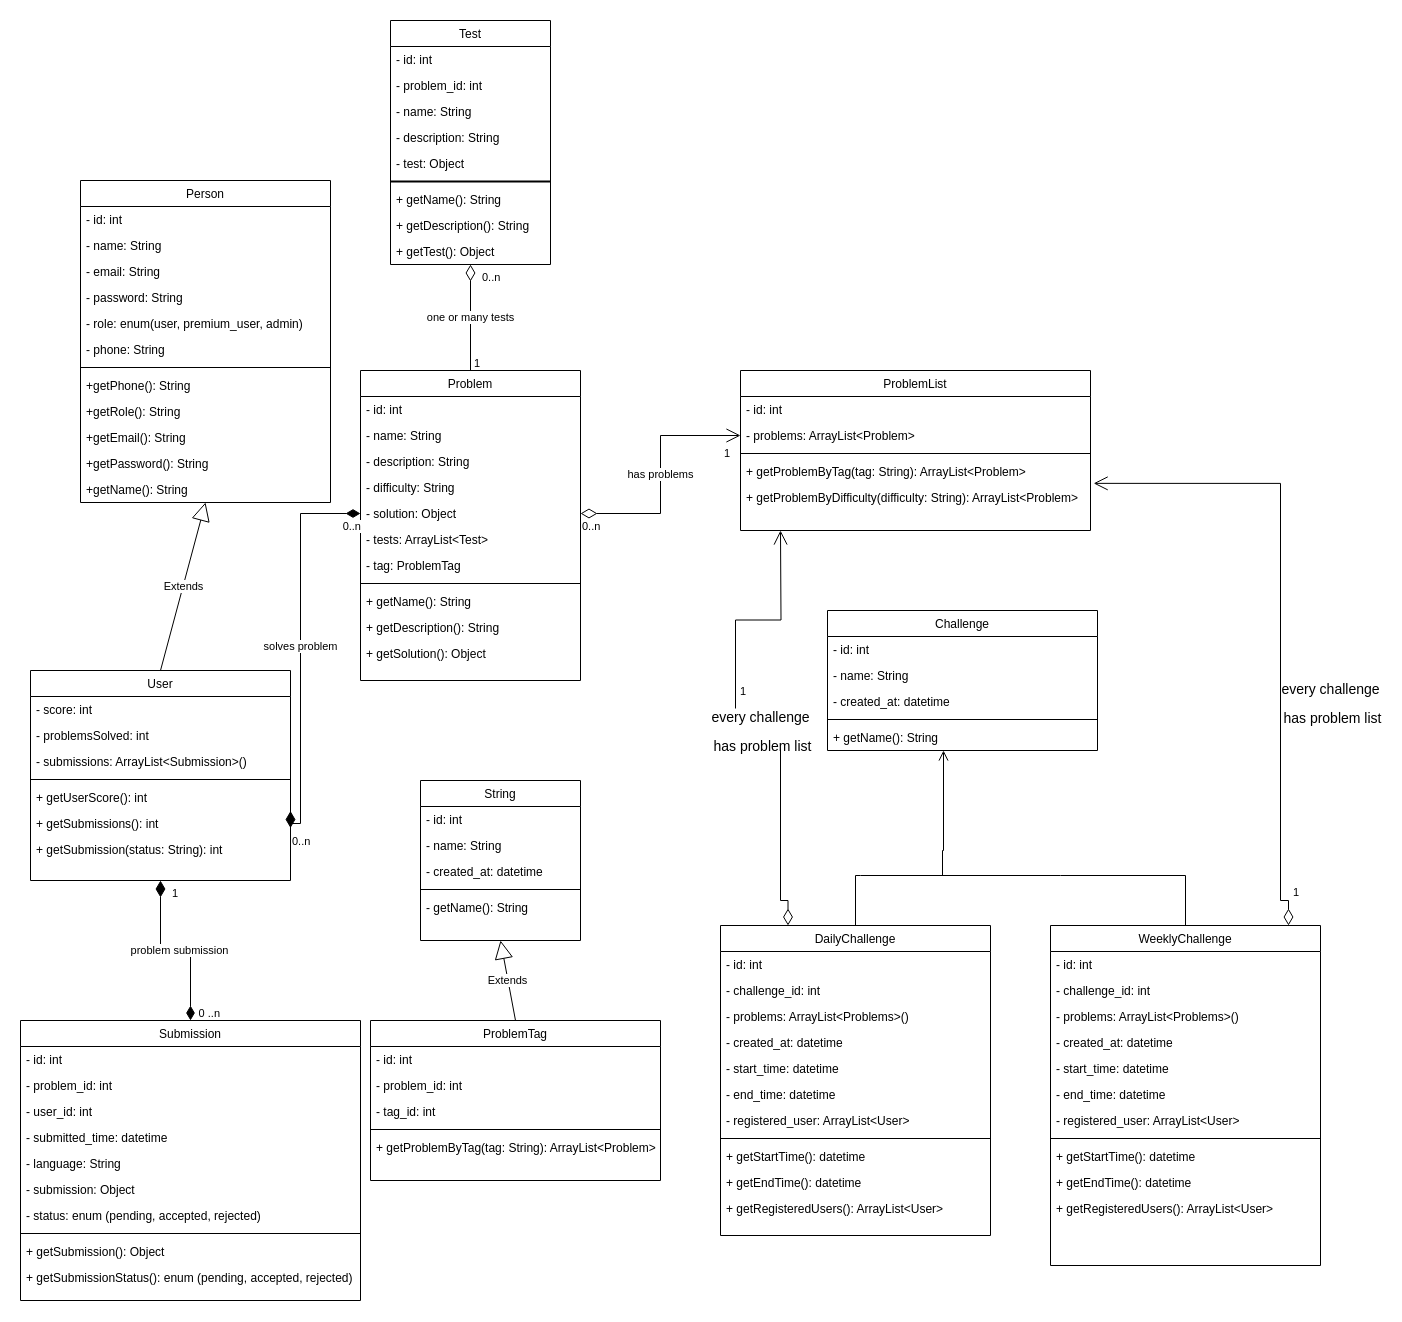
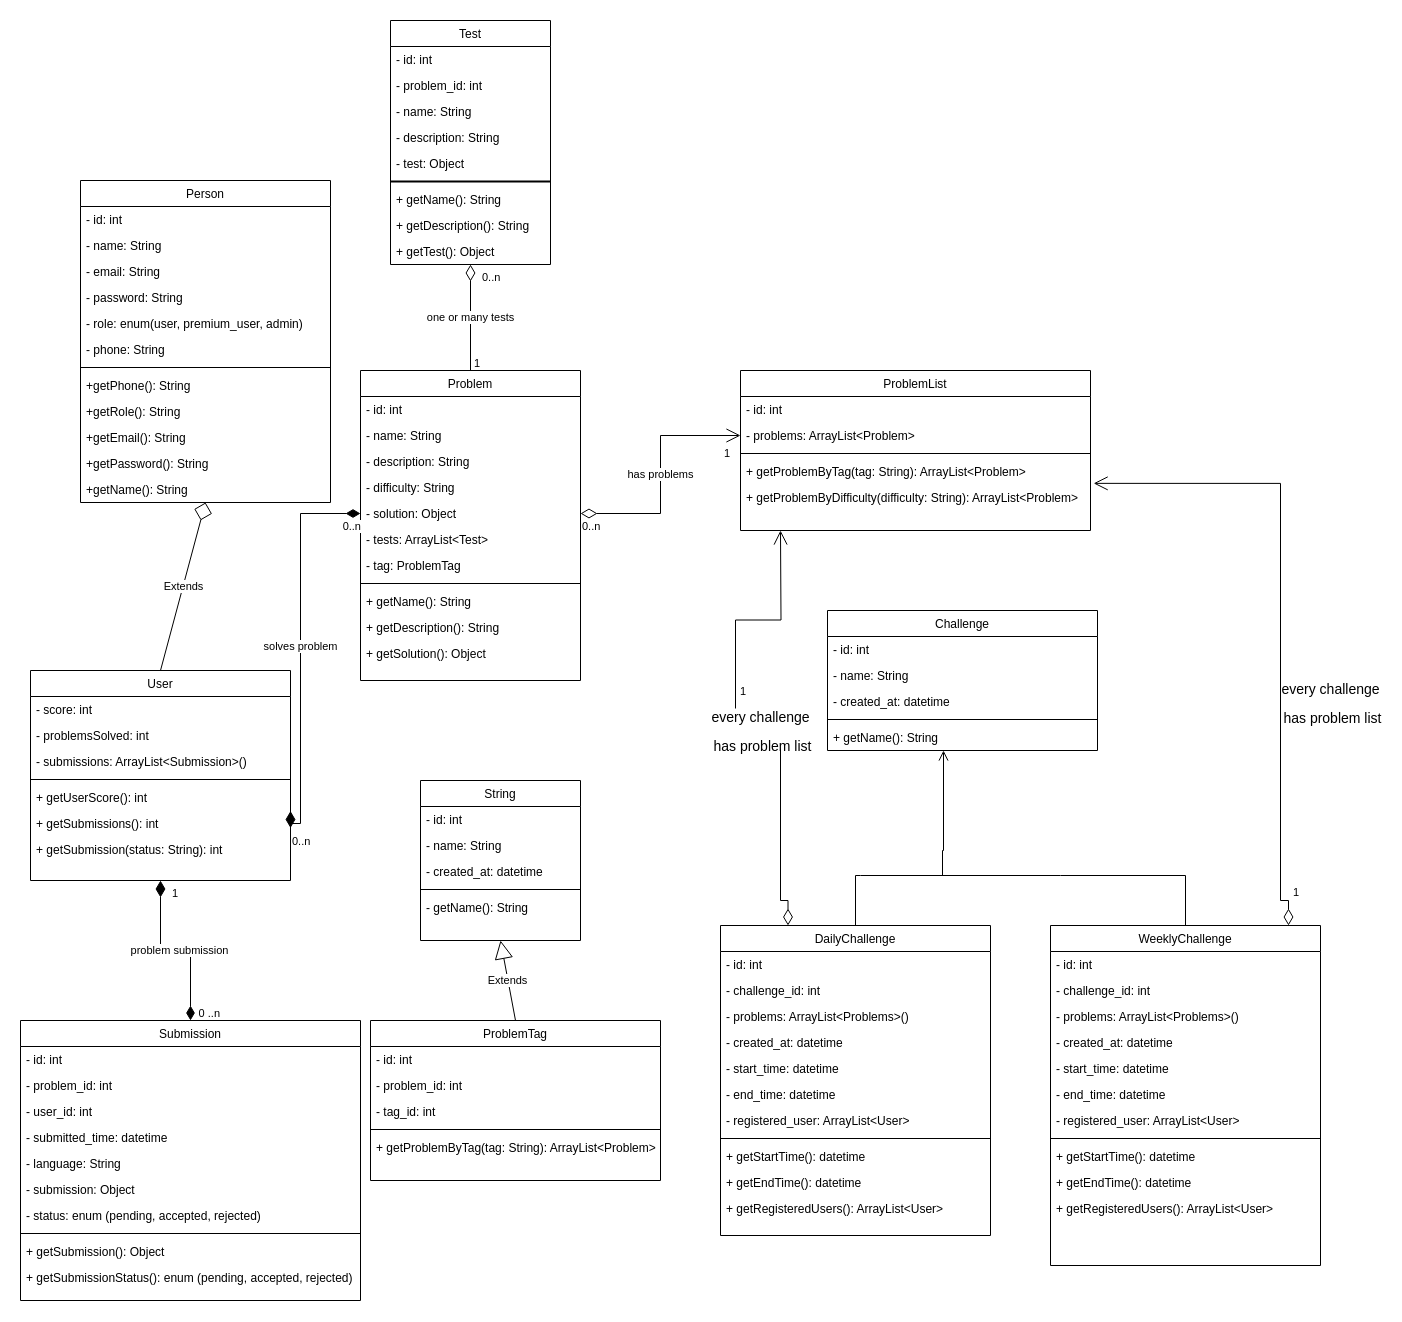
(201, 521) -> (201, 521)
